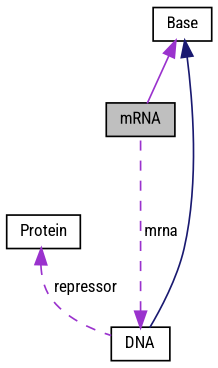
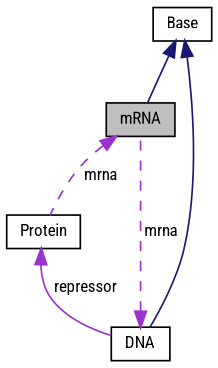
(158, 80) -> (158, 80)
none -> (72, 177)
(64, 311) -> (64, 311)
